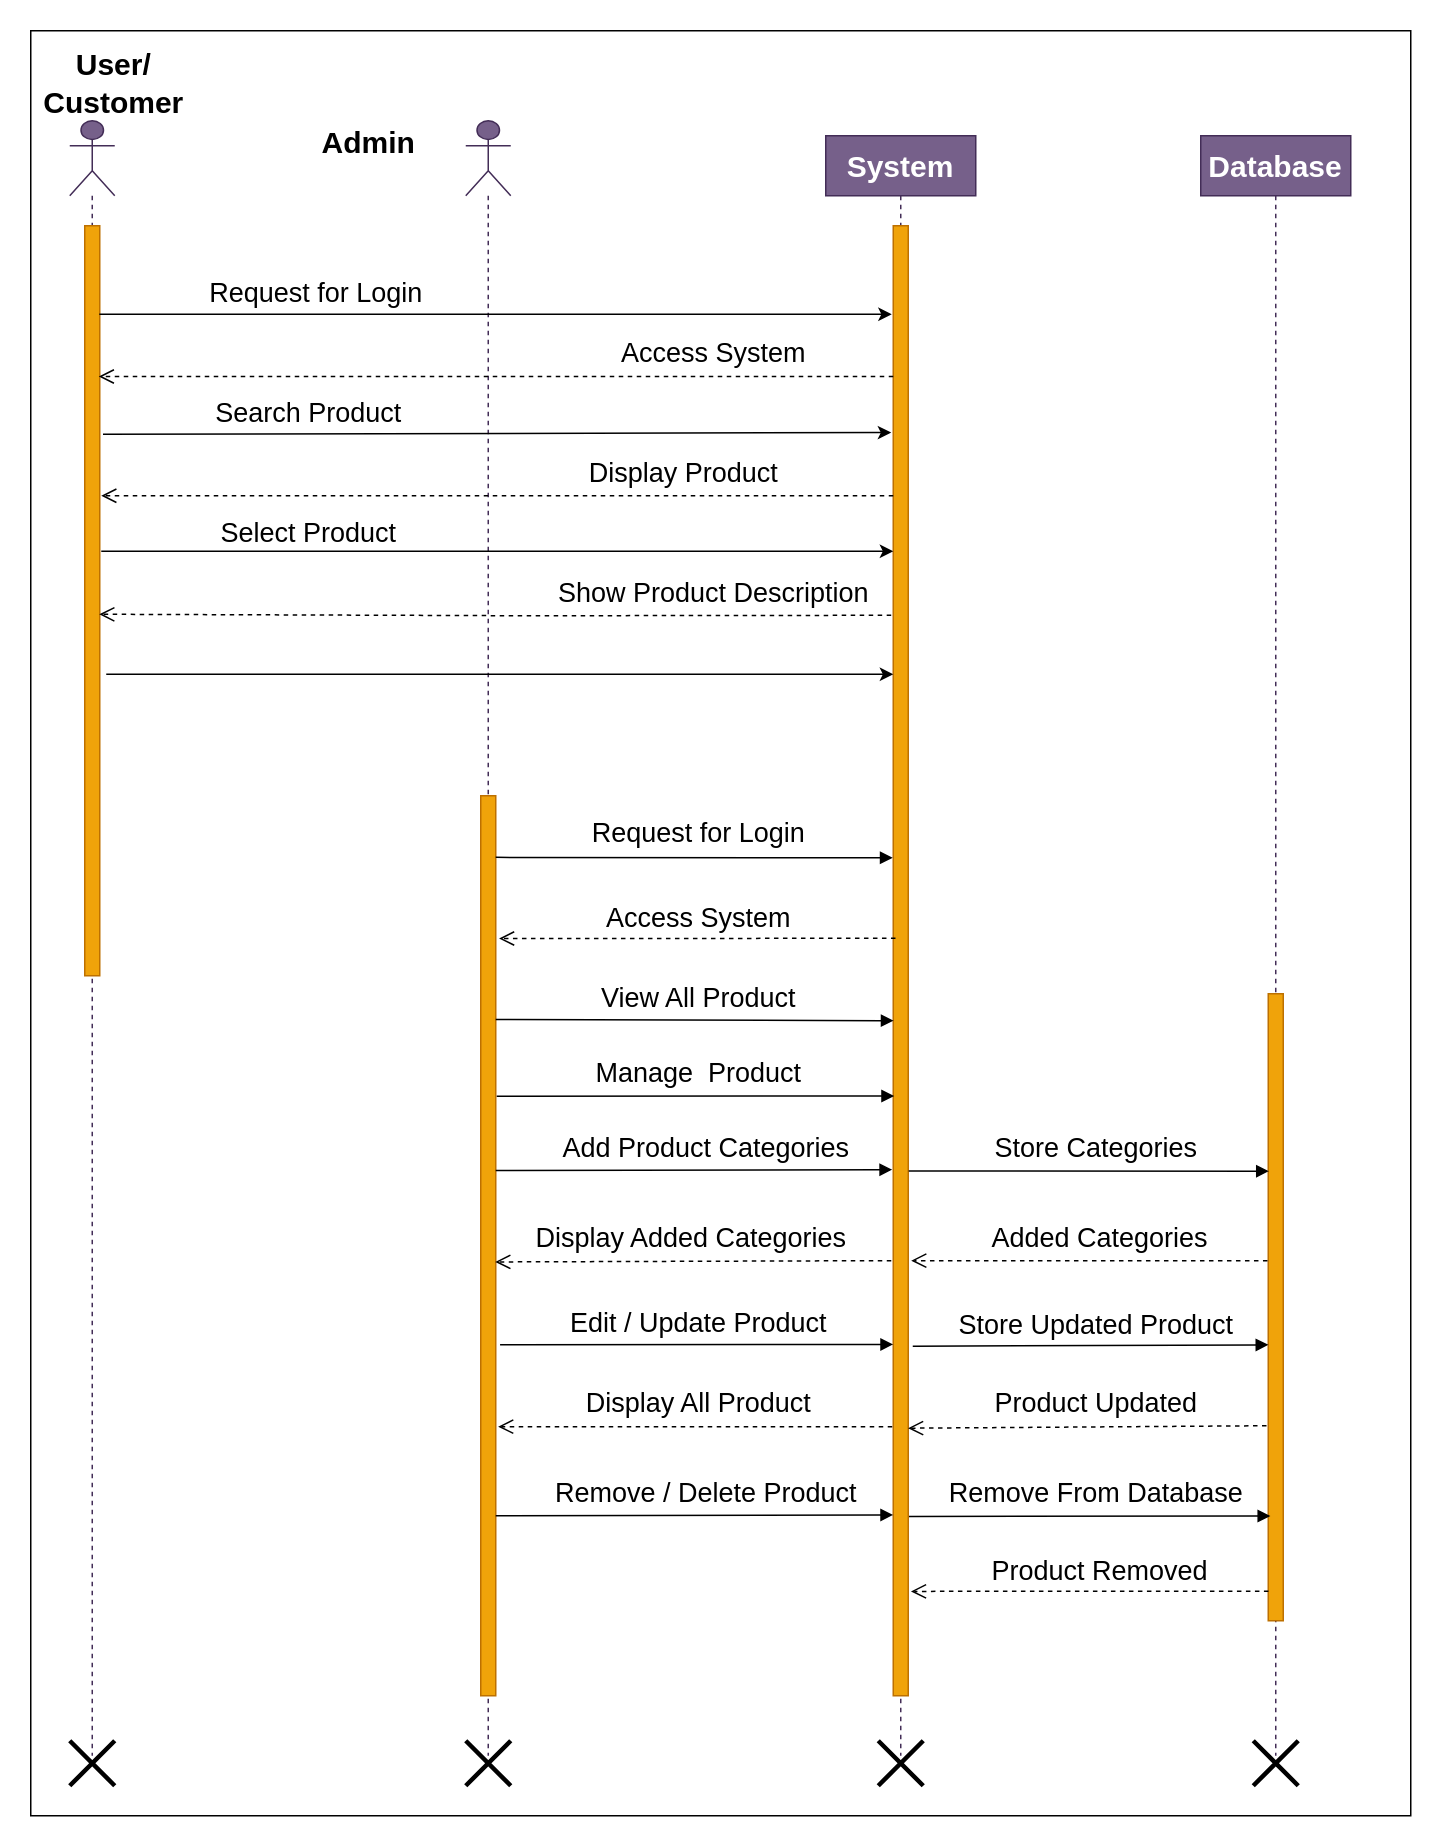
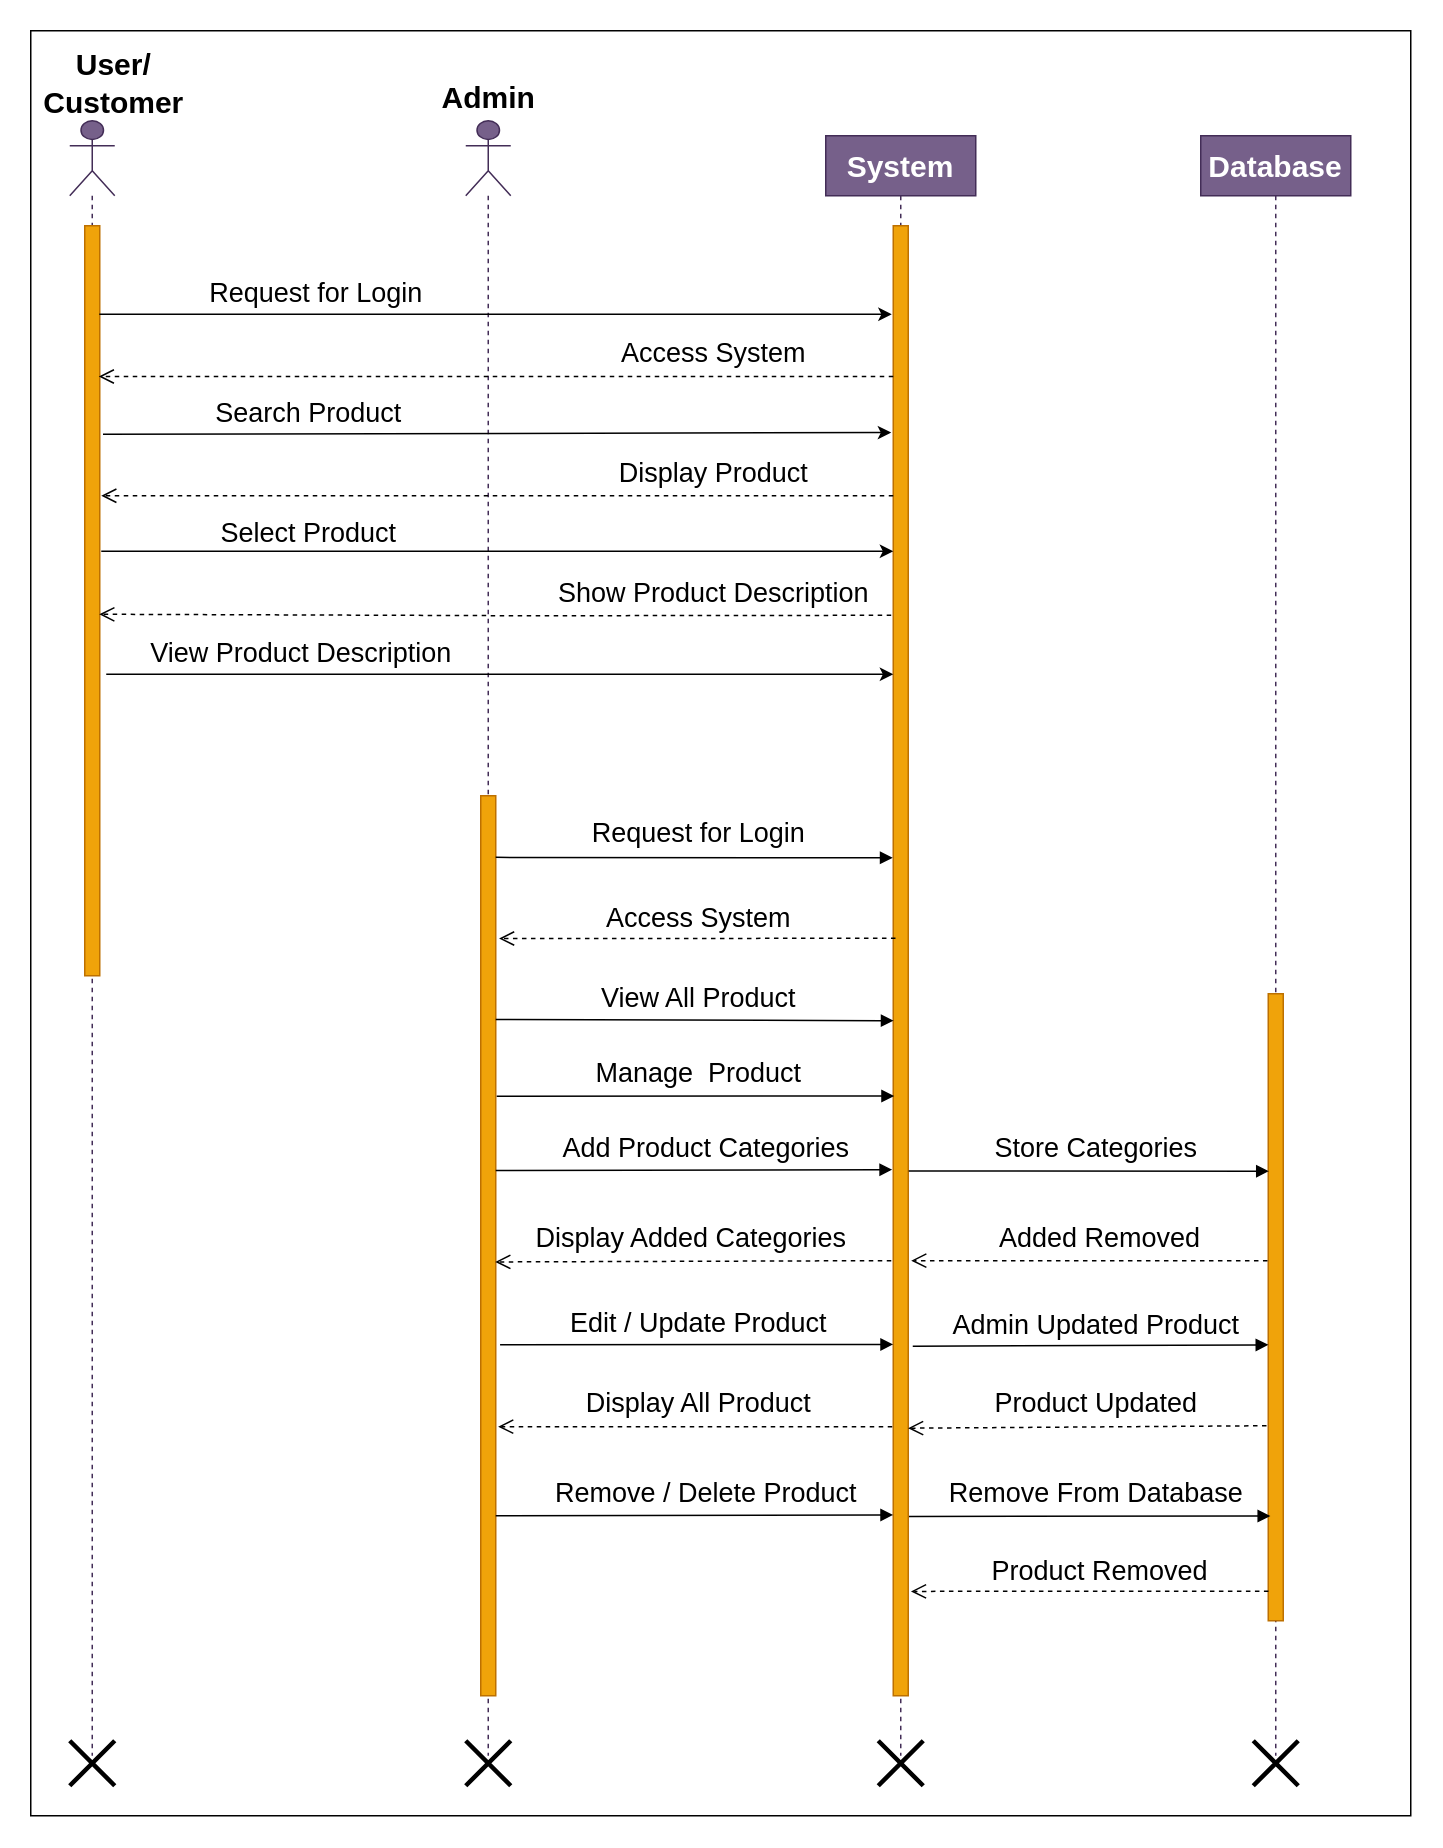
(368, 143) -> (488, 98)
(683, 473) -> (713, 473)
none -> (301, 653)
(1097, 1238) -> (1097, 1238)
(1097, 1325) -> (1097, 1325)
